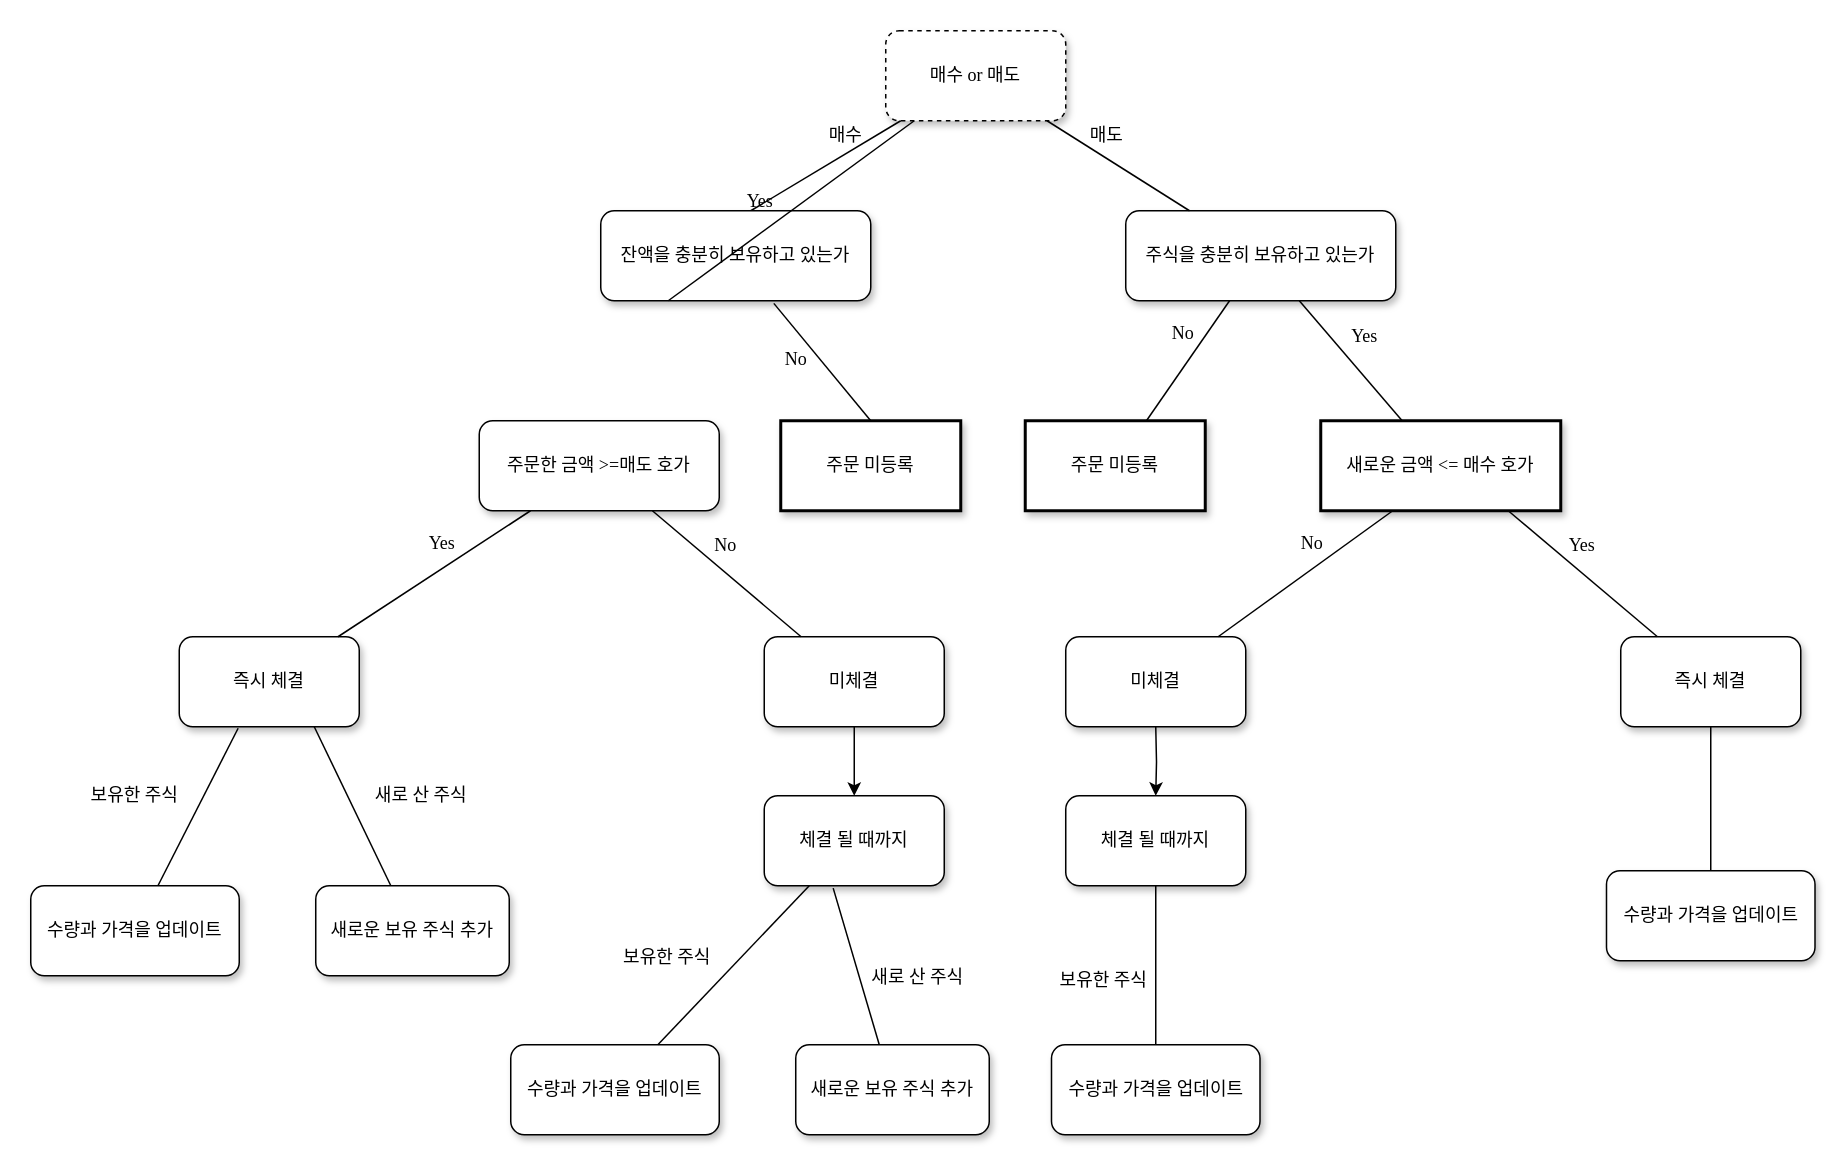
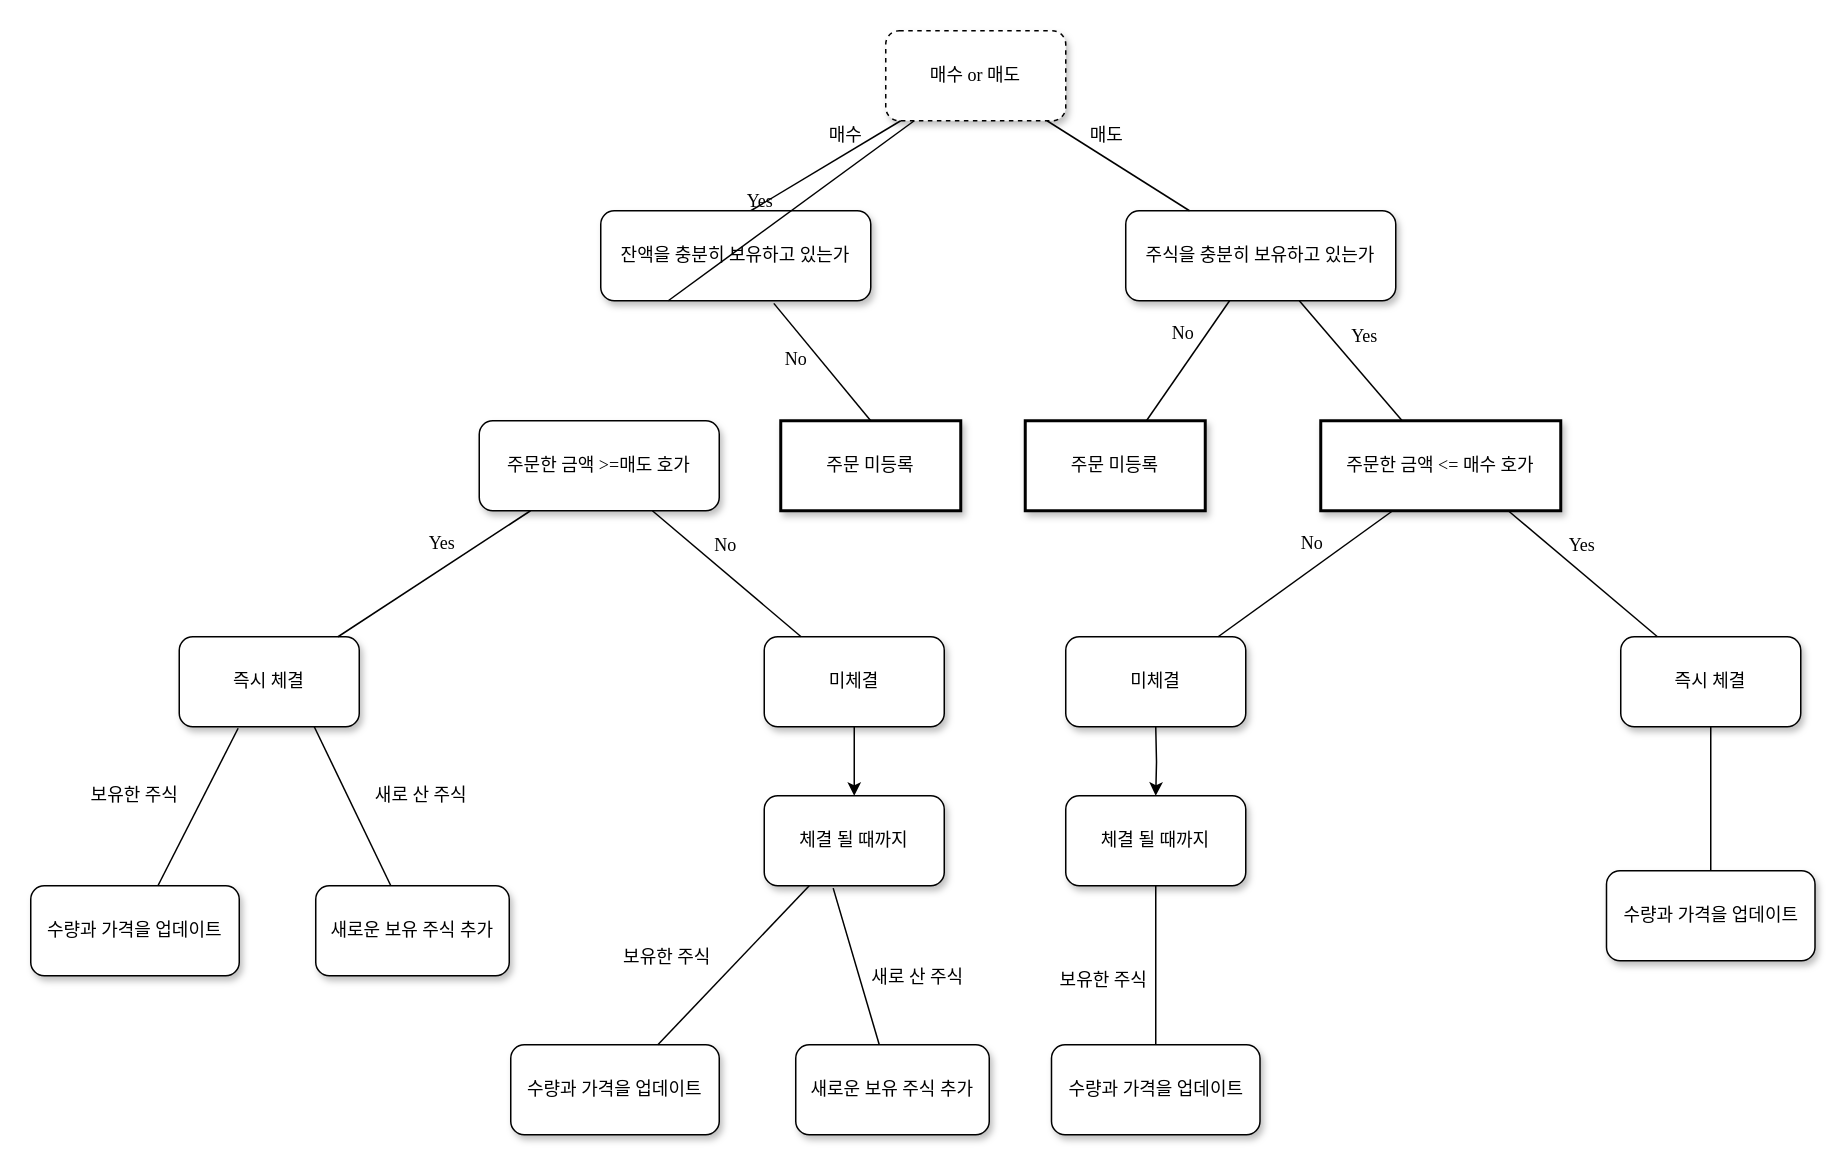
(1441, 466) -> (1441, 466)
